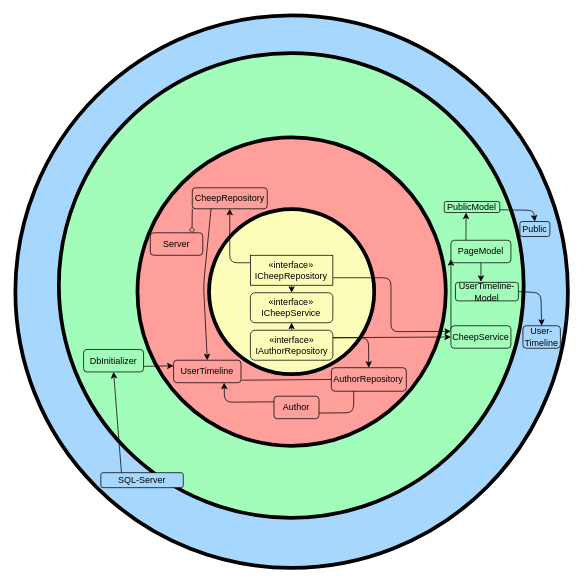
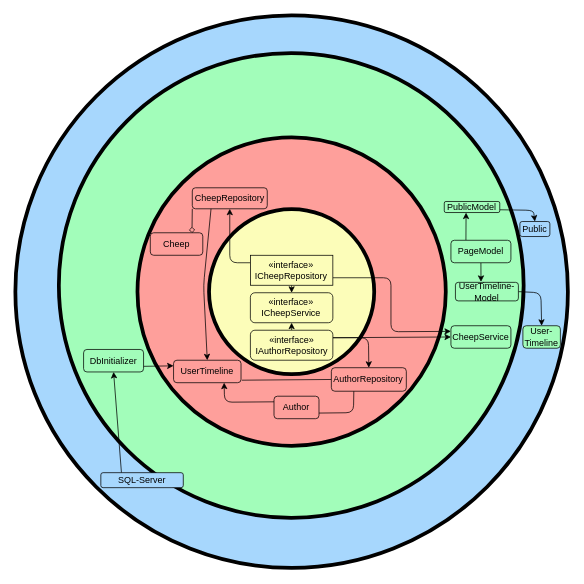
(177, 244) -> (177, 244)
(451, 265) -> none
(542, 337) -> (542, 337)
